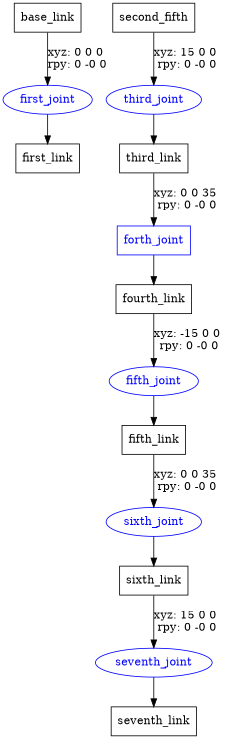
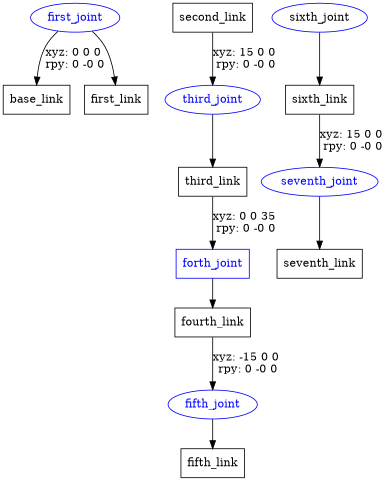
(154, 18) -> (213, 18)
(48, 55) -> (43, 52)
(154, 477) -> none
(154, 522) -> (320, 18)
